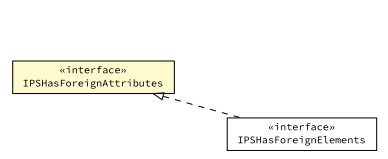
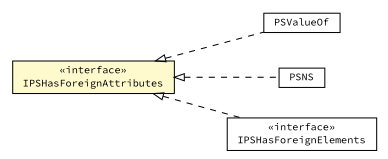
none -> (301, 22)
none -> (301, 77)
